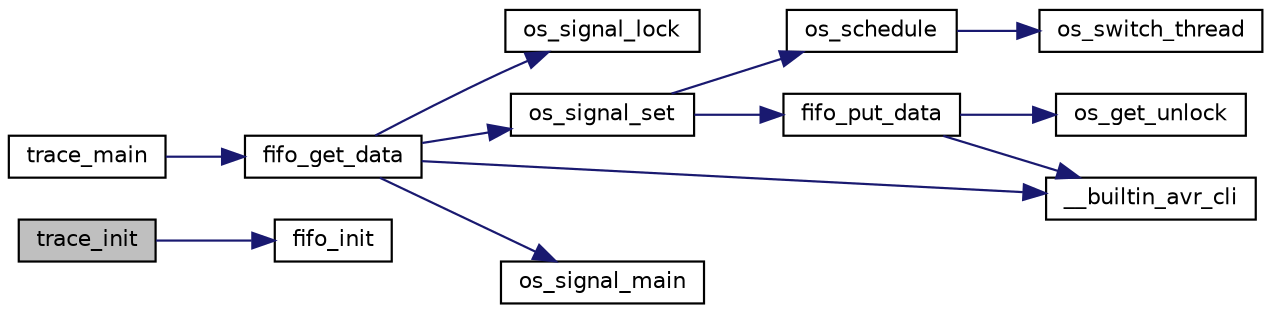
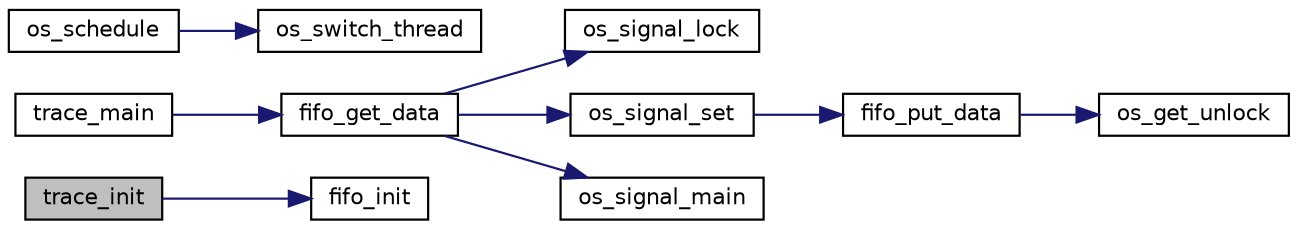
(726, 76) -> none
(1151, 199) -> none
